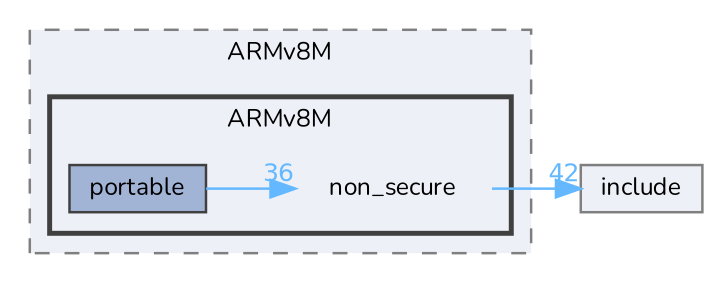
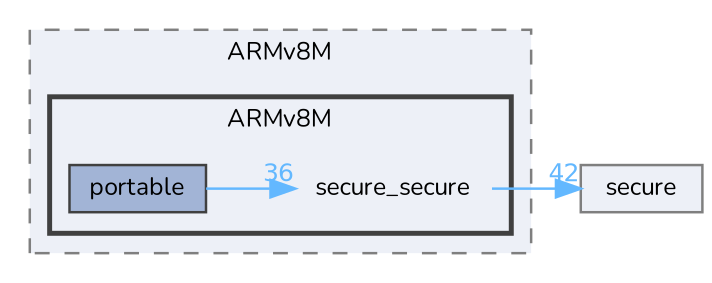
(393, 189) -> (393, 189)
(642, 189) -> (642, 189)
